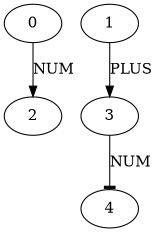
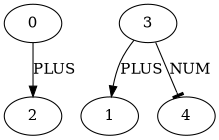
(110, 64) -> (120, 62)
(54, 70) -> (54, 70)
